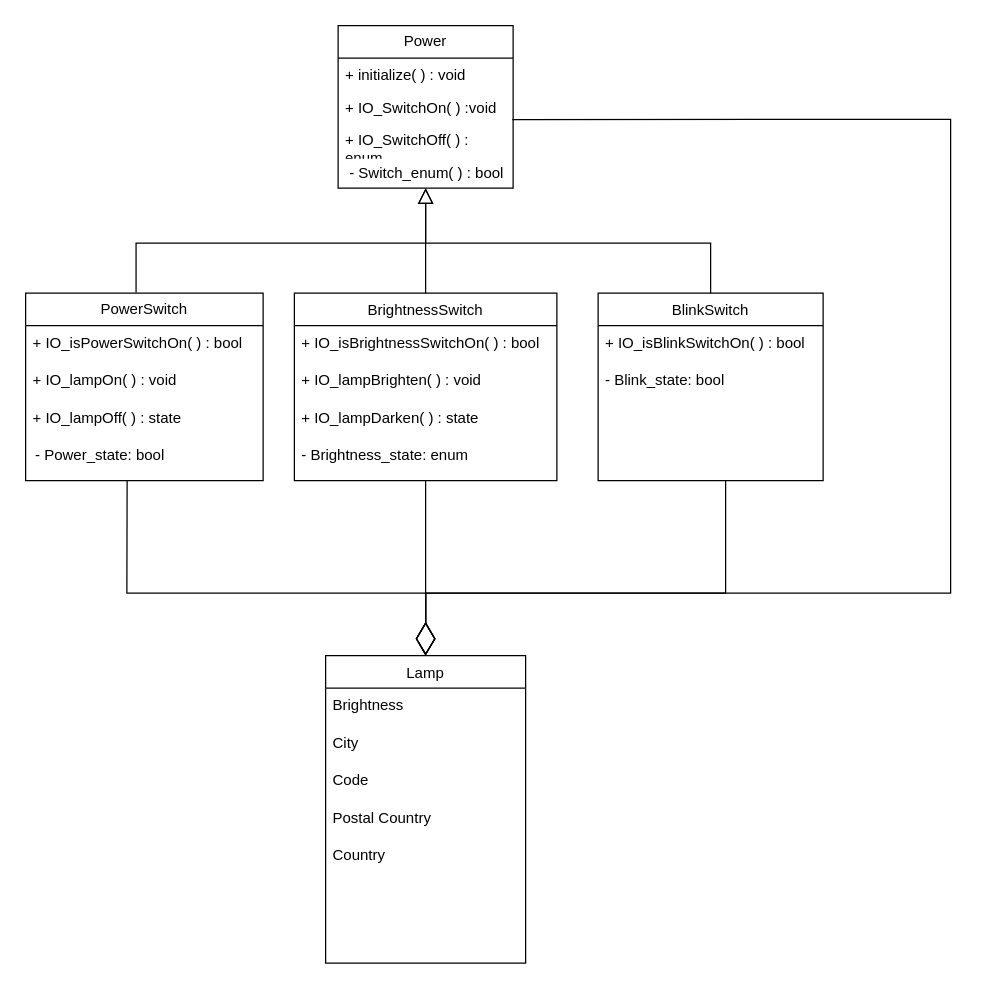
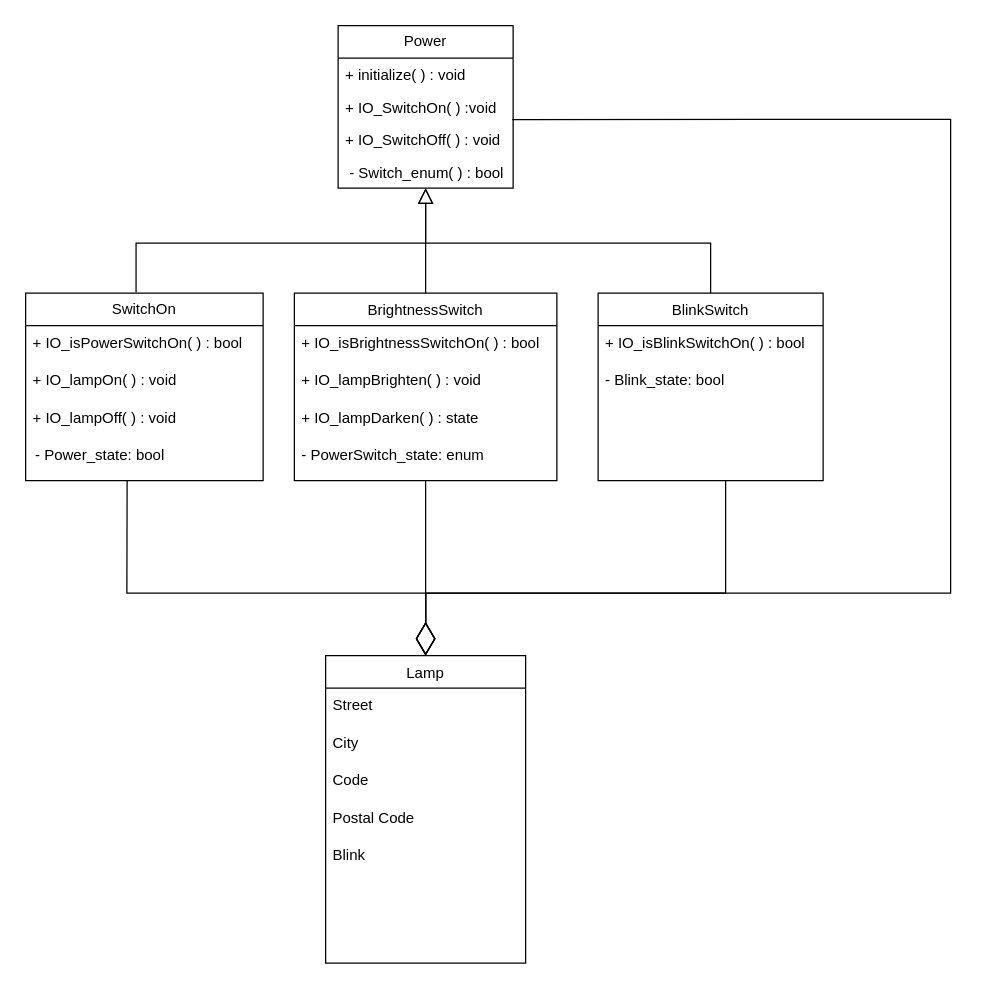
(427, 150) -> (427, 150)
(144, 309) -> (144, 309)
(118, 418) -> (112, 418)
(394, 455) -> (398, 455)
(373, 705) -> (358, 705)
(387, 818) -> (375, 818)
(362, 855) -> (350, 855)
